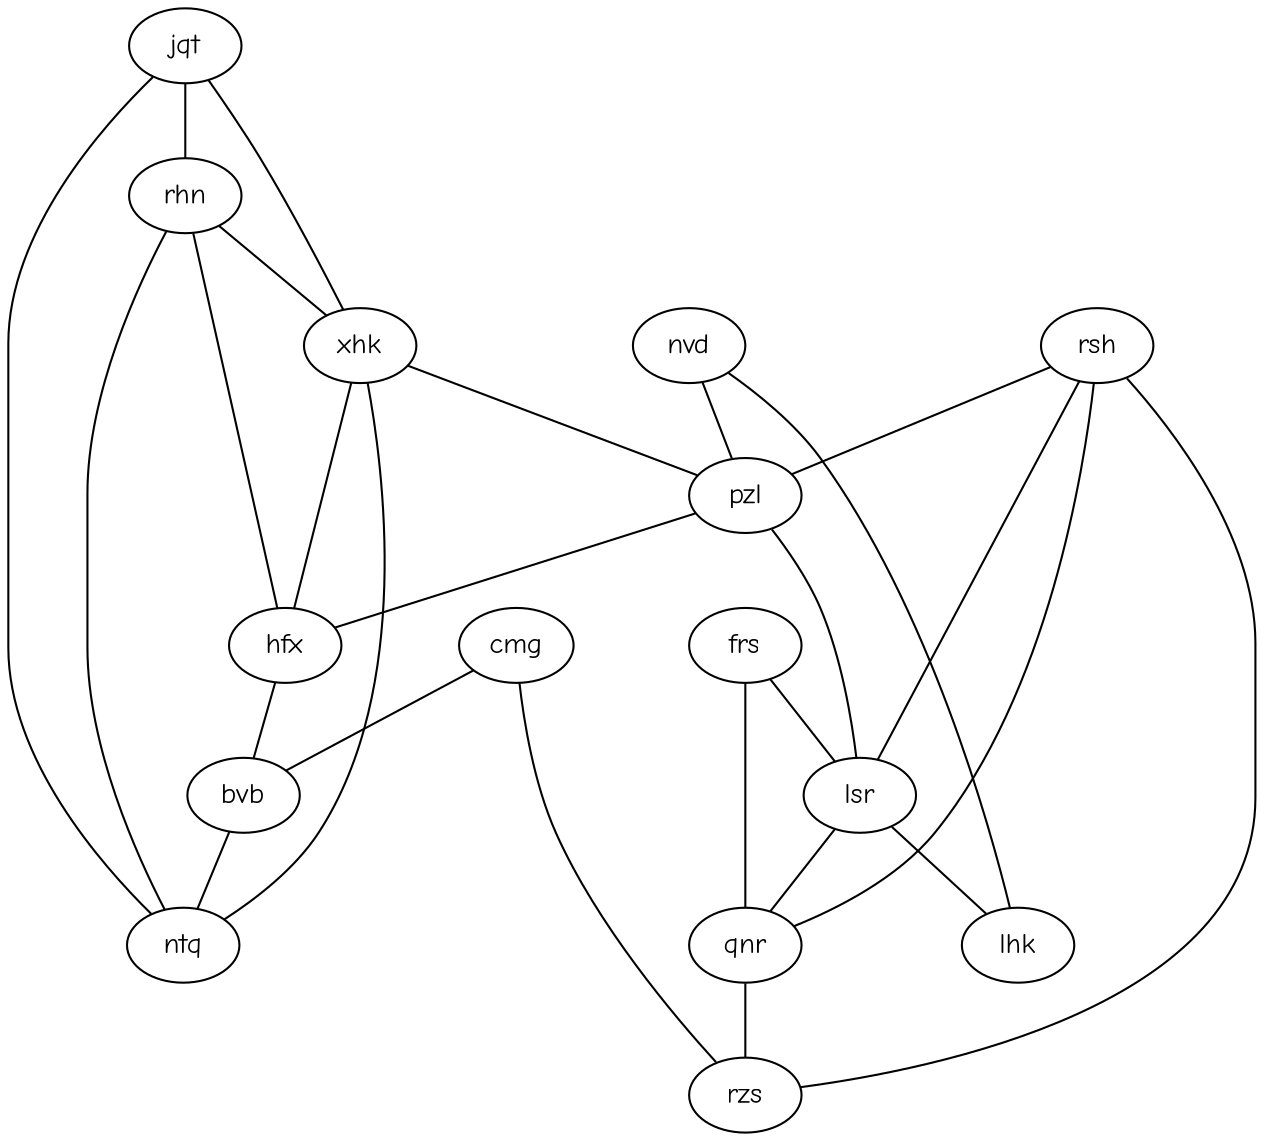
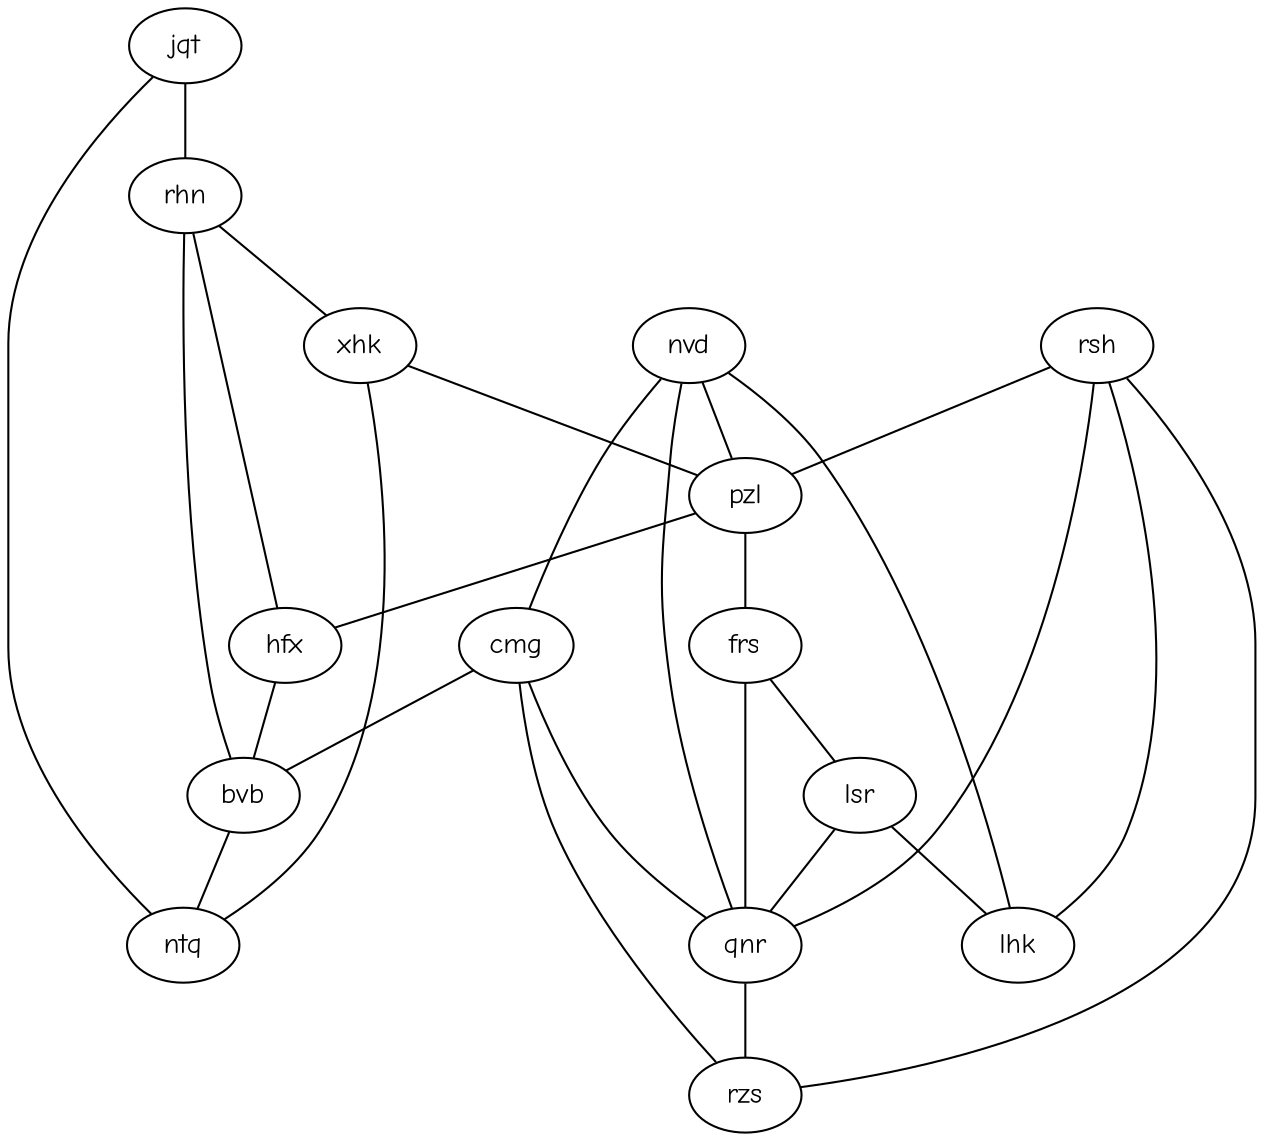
(280, 192) -> none
none -> (585, 488)
(323, 496) -> none
(87, 570) -> (189, 498)
(979, 570) -> (1156, 662)
(831, 637) -> (745, 571)
none -> (666, 650)
none -> (597, 815)
